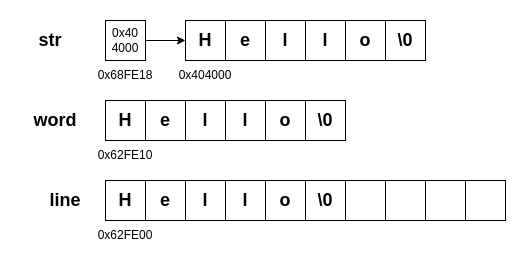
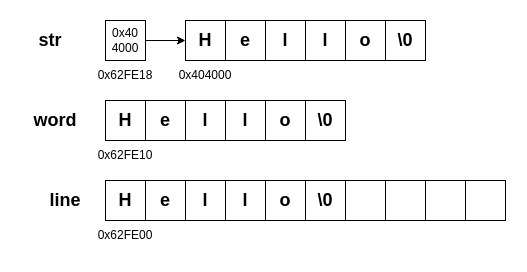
(126, 76) -> (126, 76)
